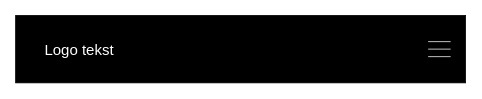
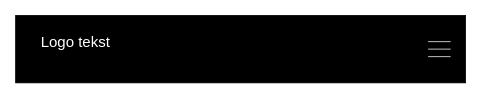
(79, 49) -> (75, 42)
